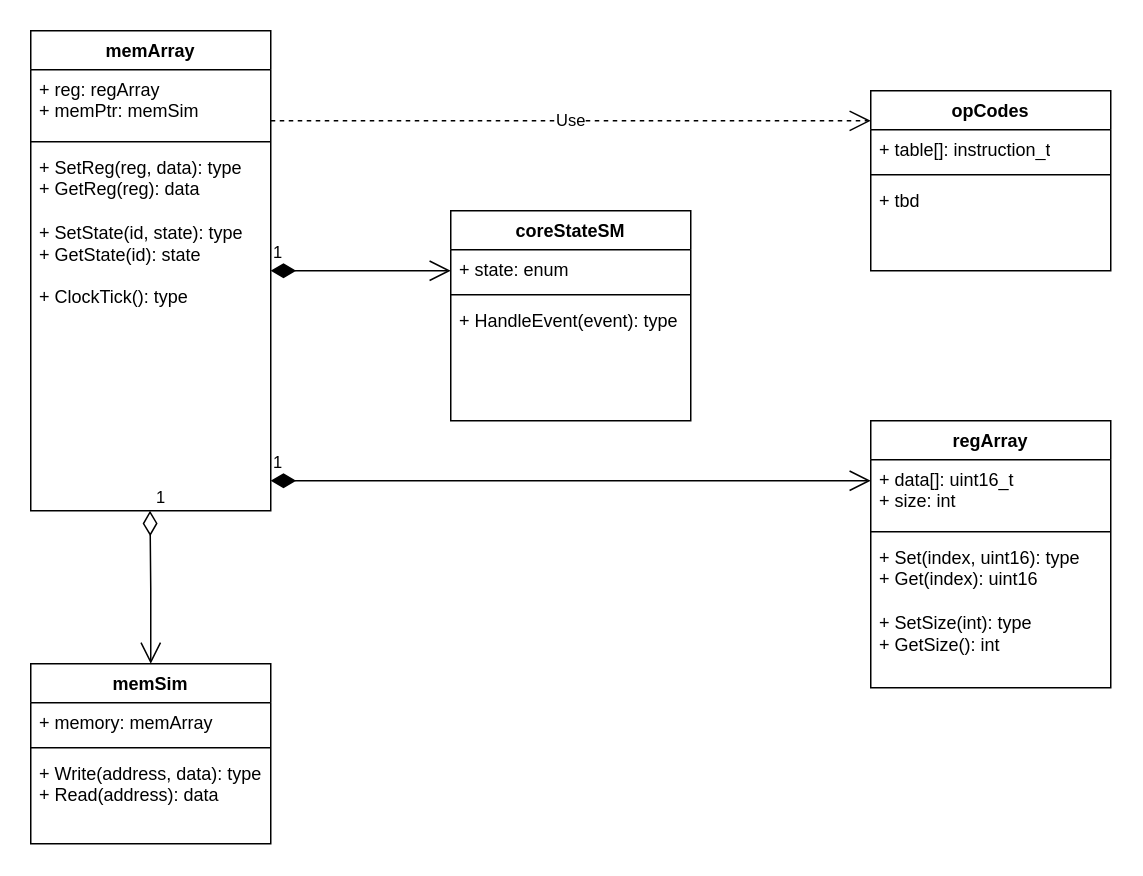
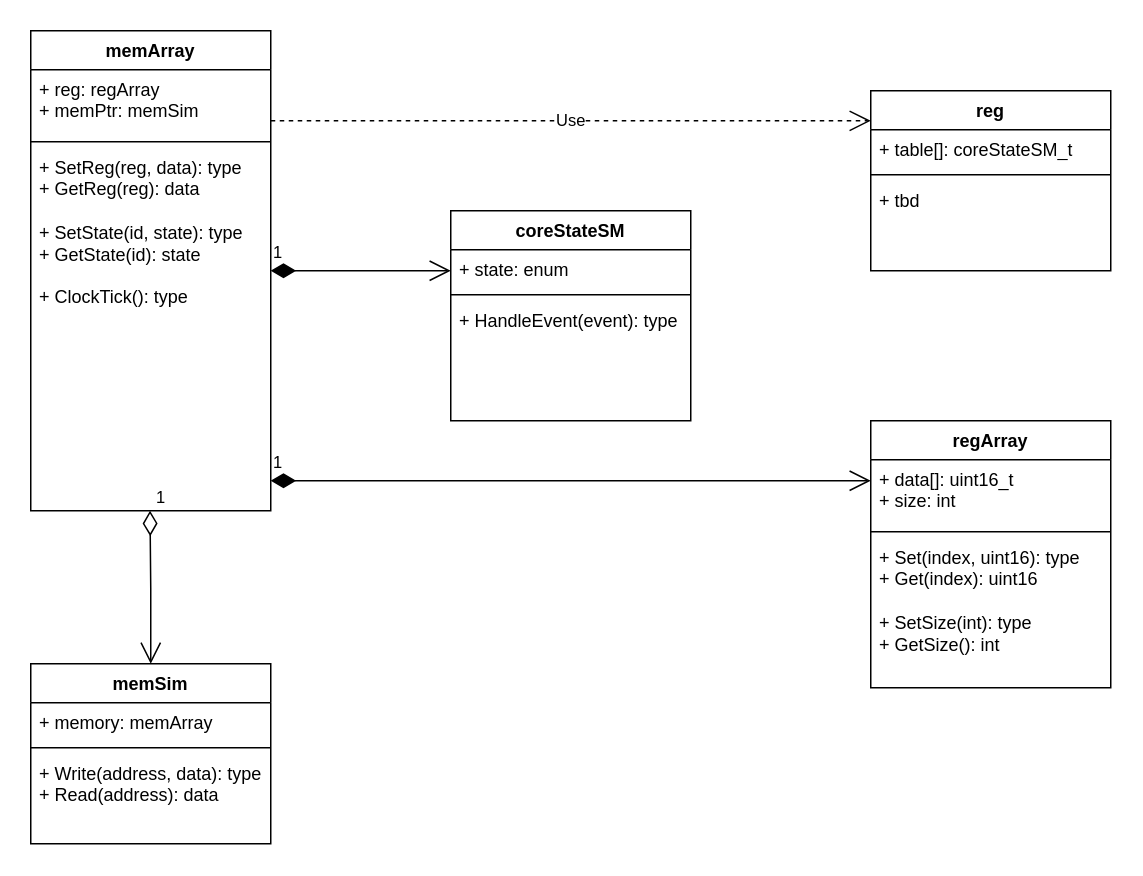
(991, 112) -> (991, 112)
(987, 151) -> (991, 151)
